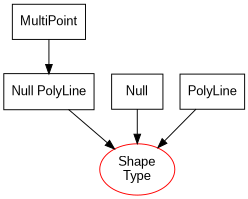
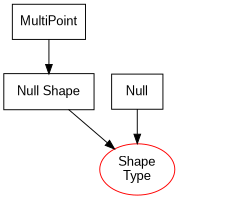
(49, 92) -> (49, 92)
(212, 92) -> none
